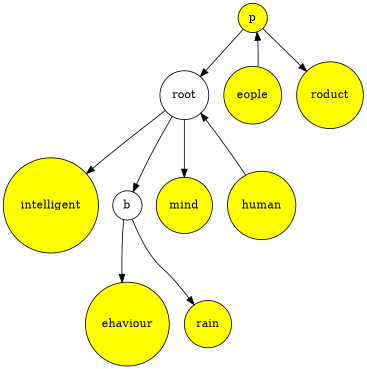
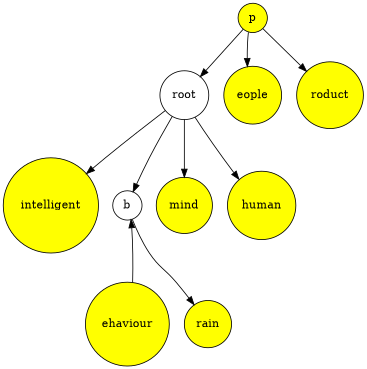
(258, 54) -> (247, 45)
(226, 147) -> (214, 145)
(122, 247) -> (133, 255)
